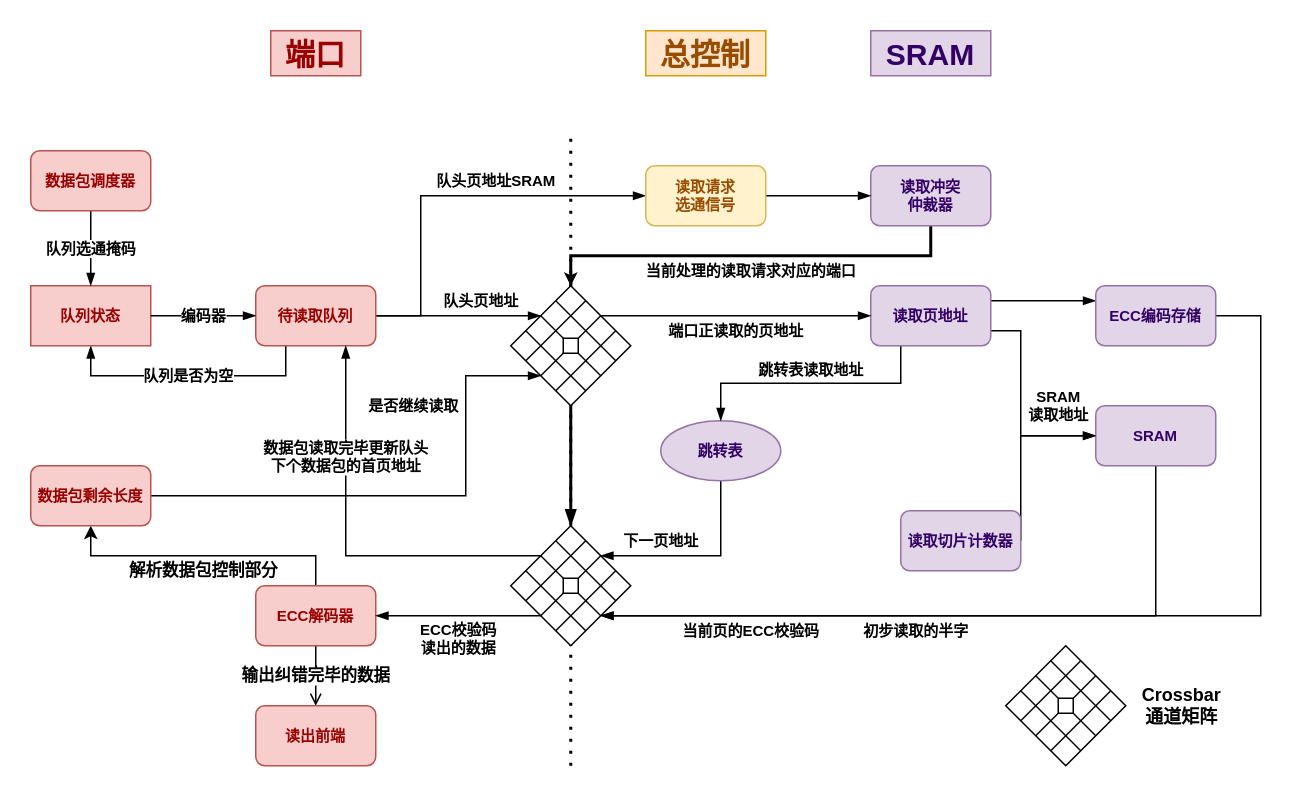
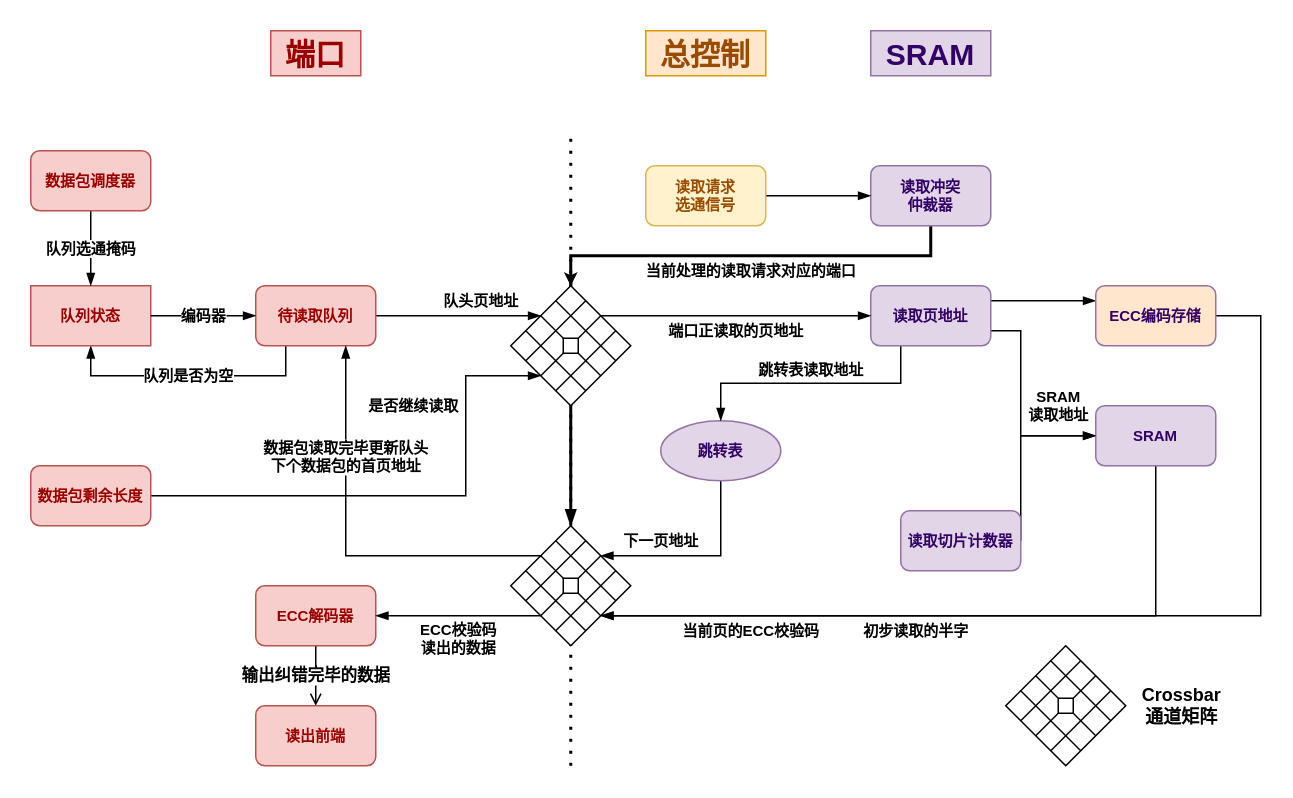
(468, 196) -> none
(1156, 316) -> (1156, 316)
(209, 556) -> none
